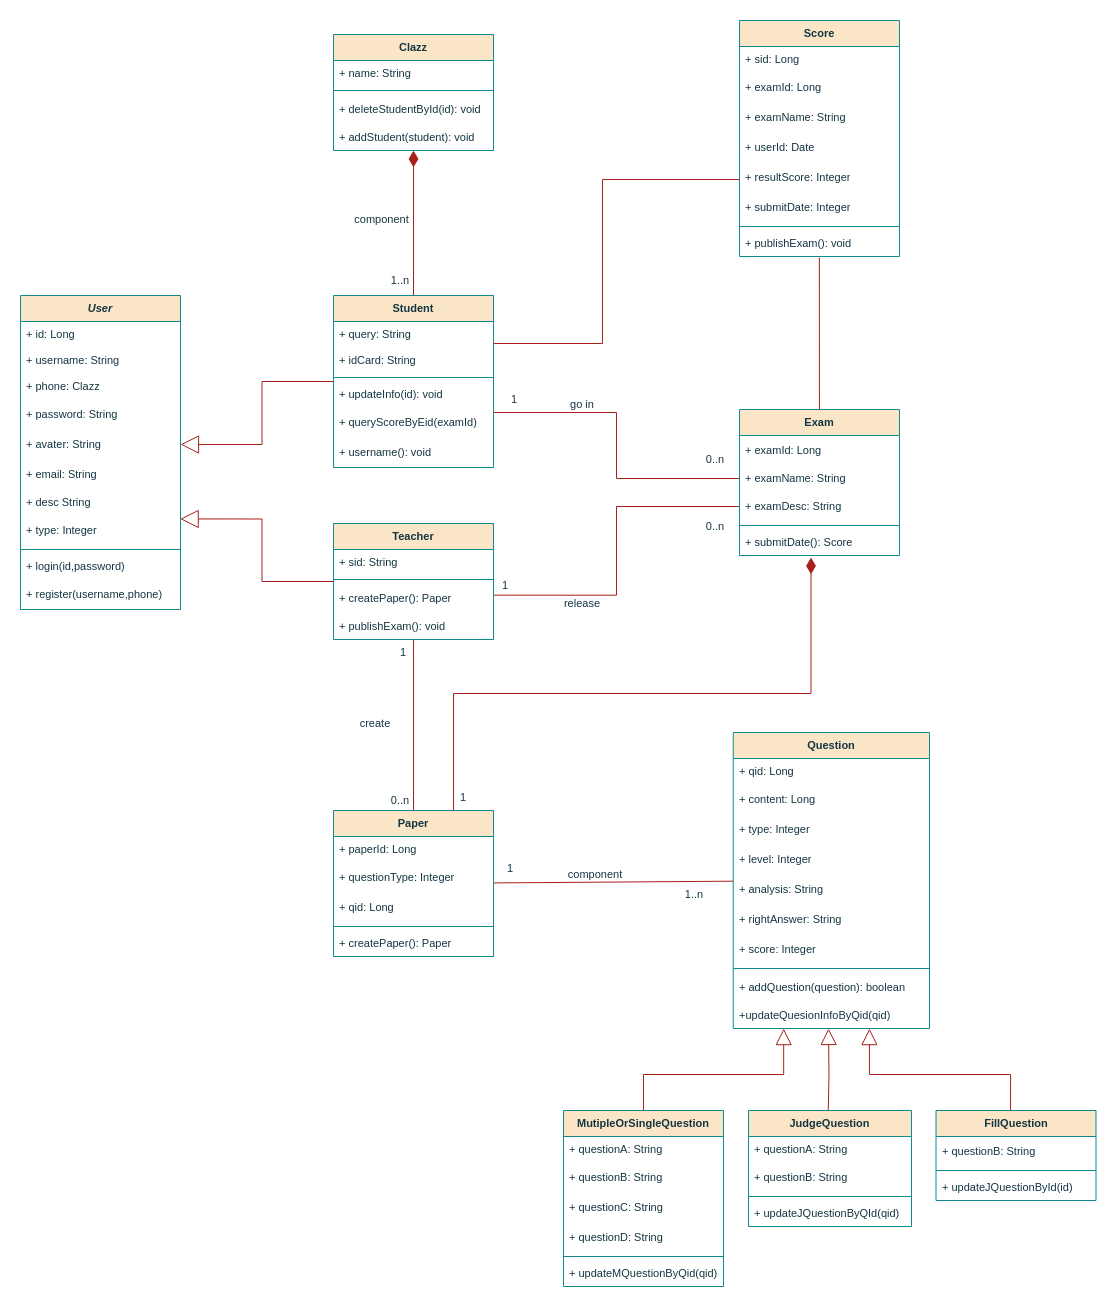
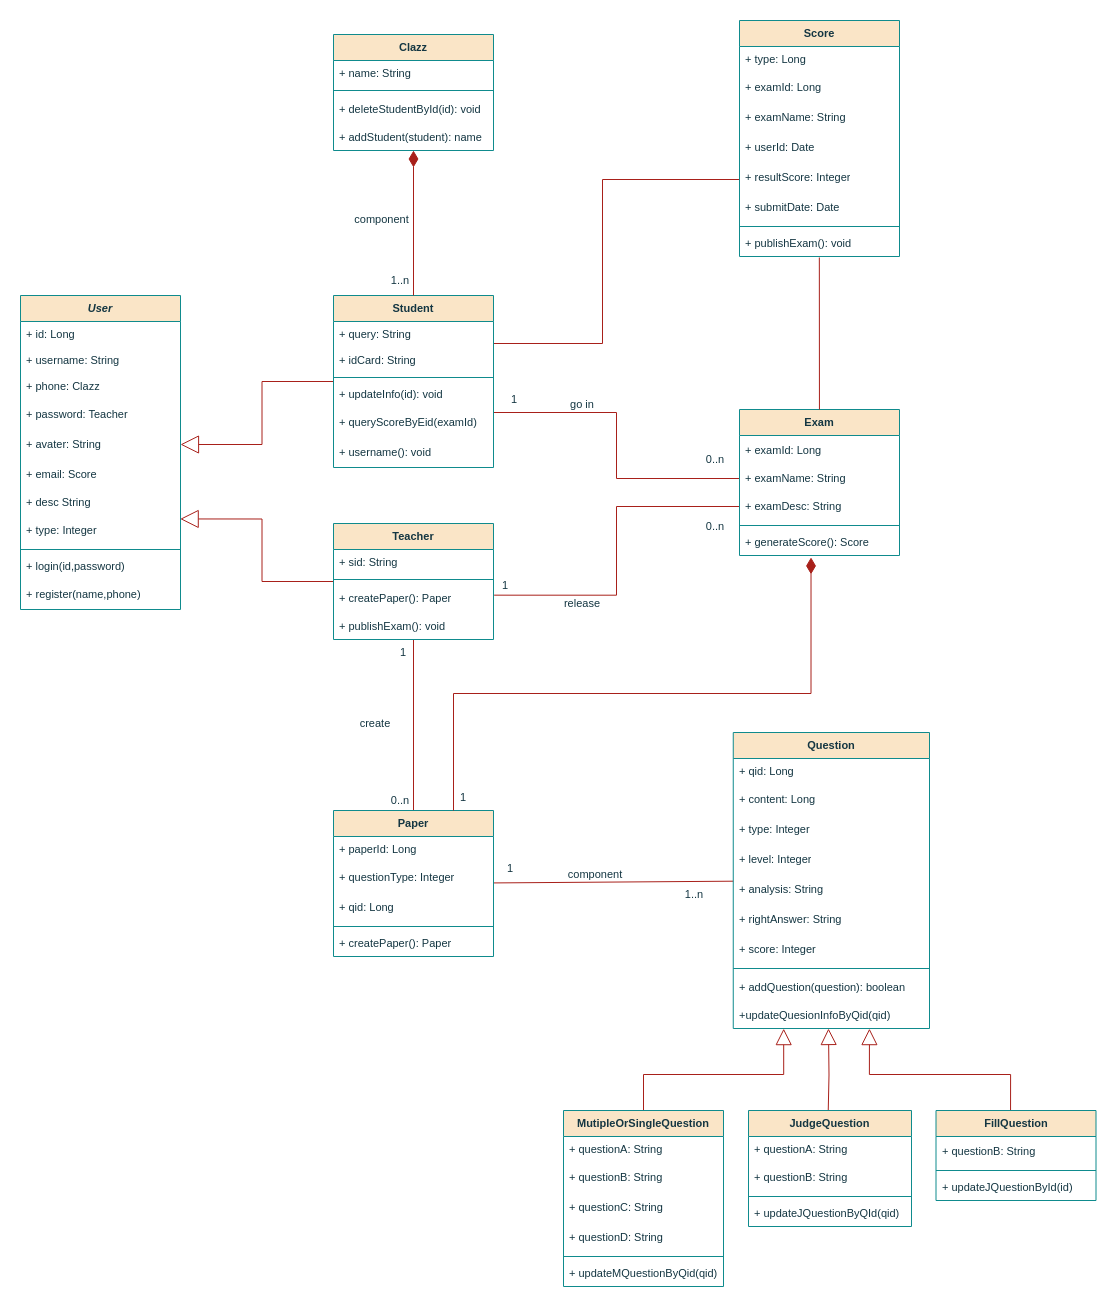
(774, 60) -> (778, 60)
(415, 145) -> (415, 145)
(804, 208) -> (795, 208)
(76, 415) -> (81, 415)
(64, 475) -> (62, 475)
(804, 543) -> (815, 543)
(102, 595) -> (90, 595)
